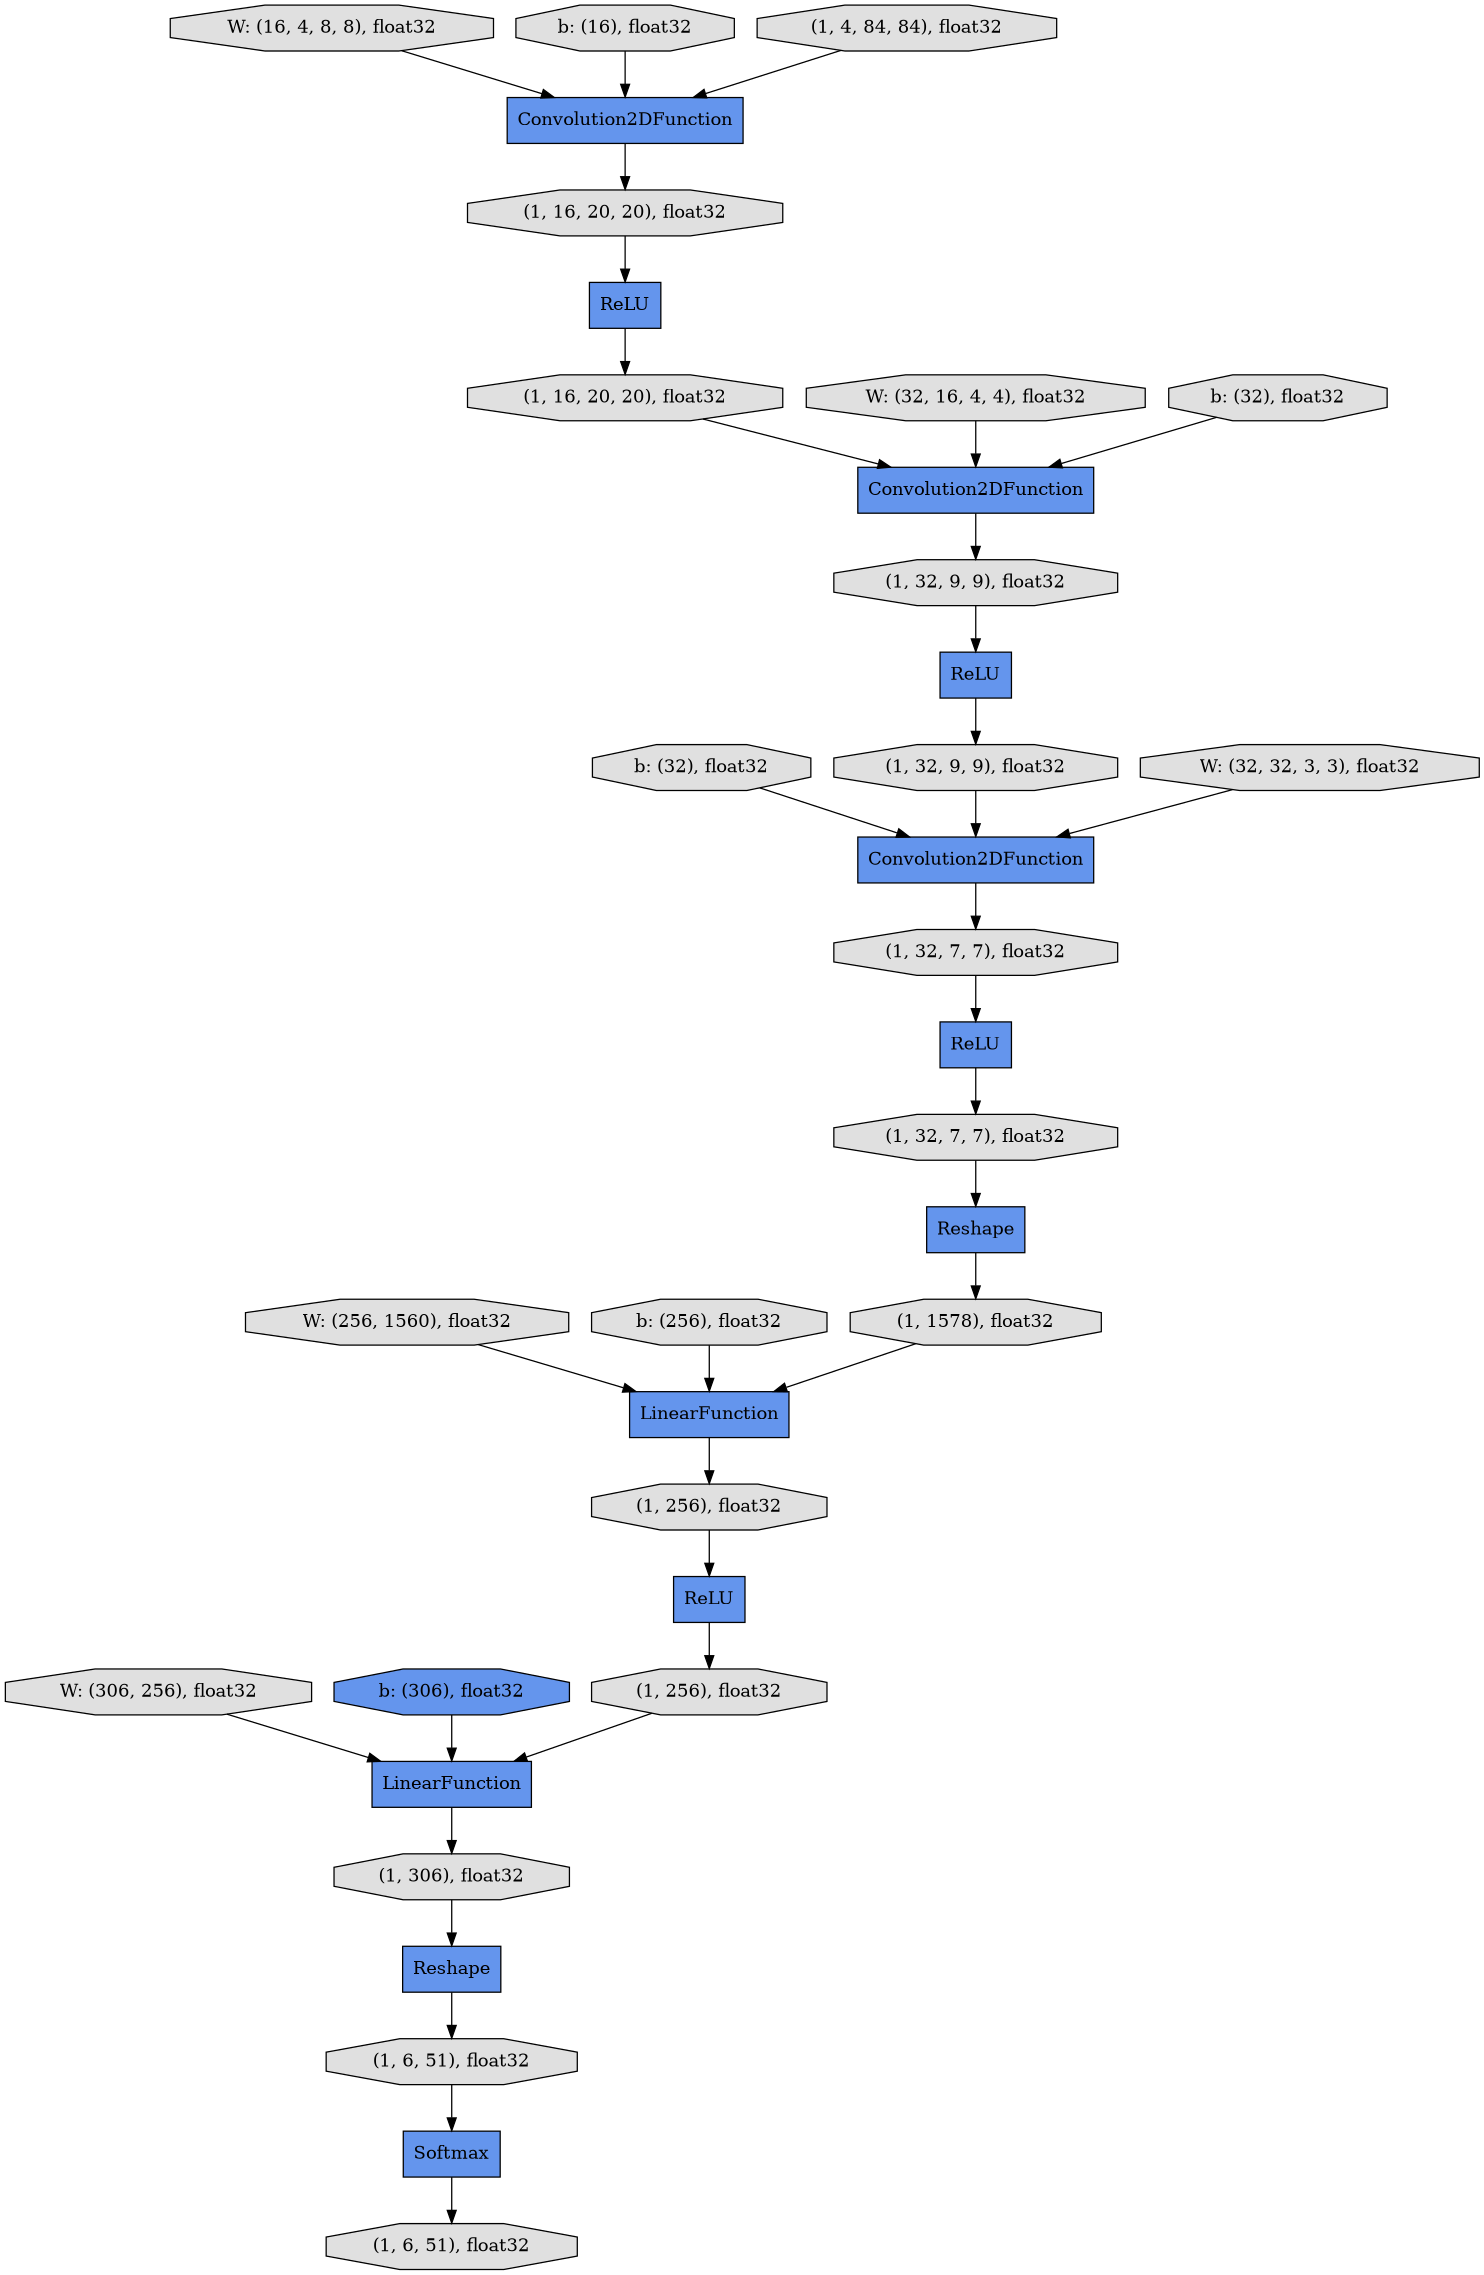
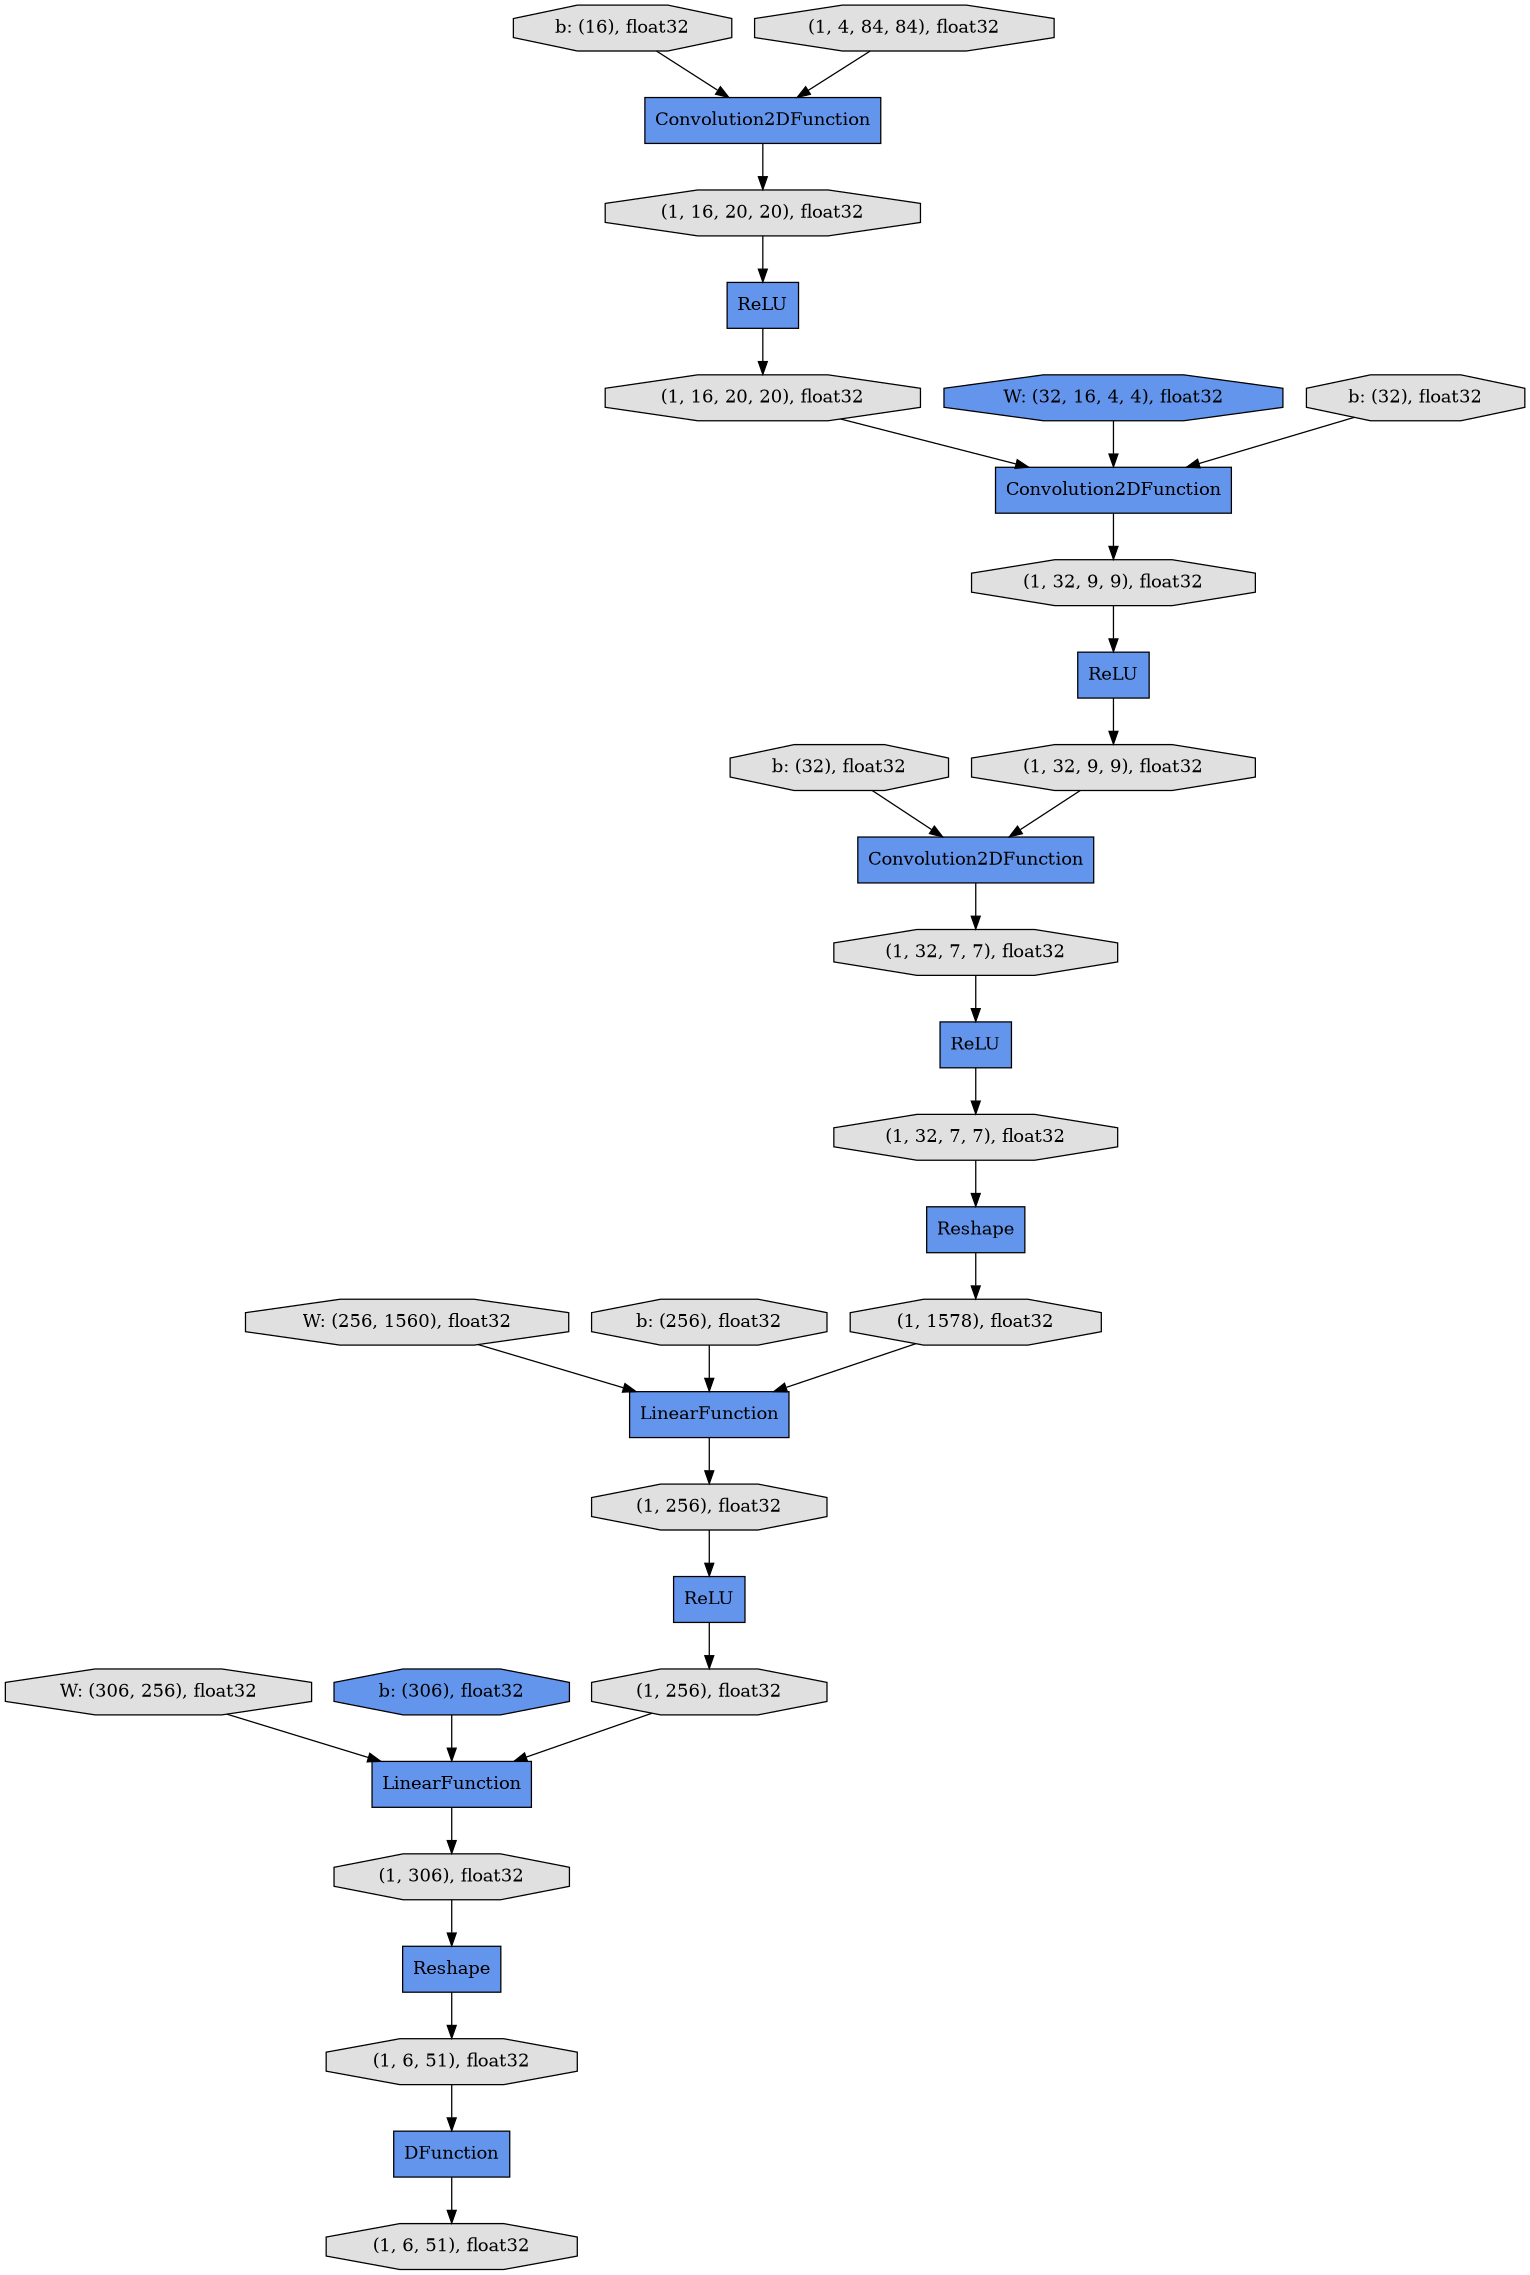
(332, 28) -> none
(976, 398) -> (1113, 398)
(1310, 768) -> none
(452, 2154) -> (452, 2154)
